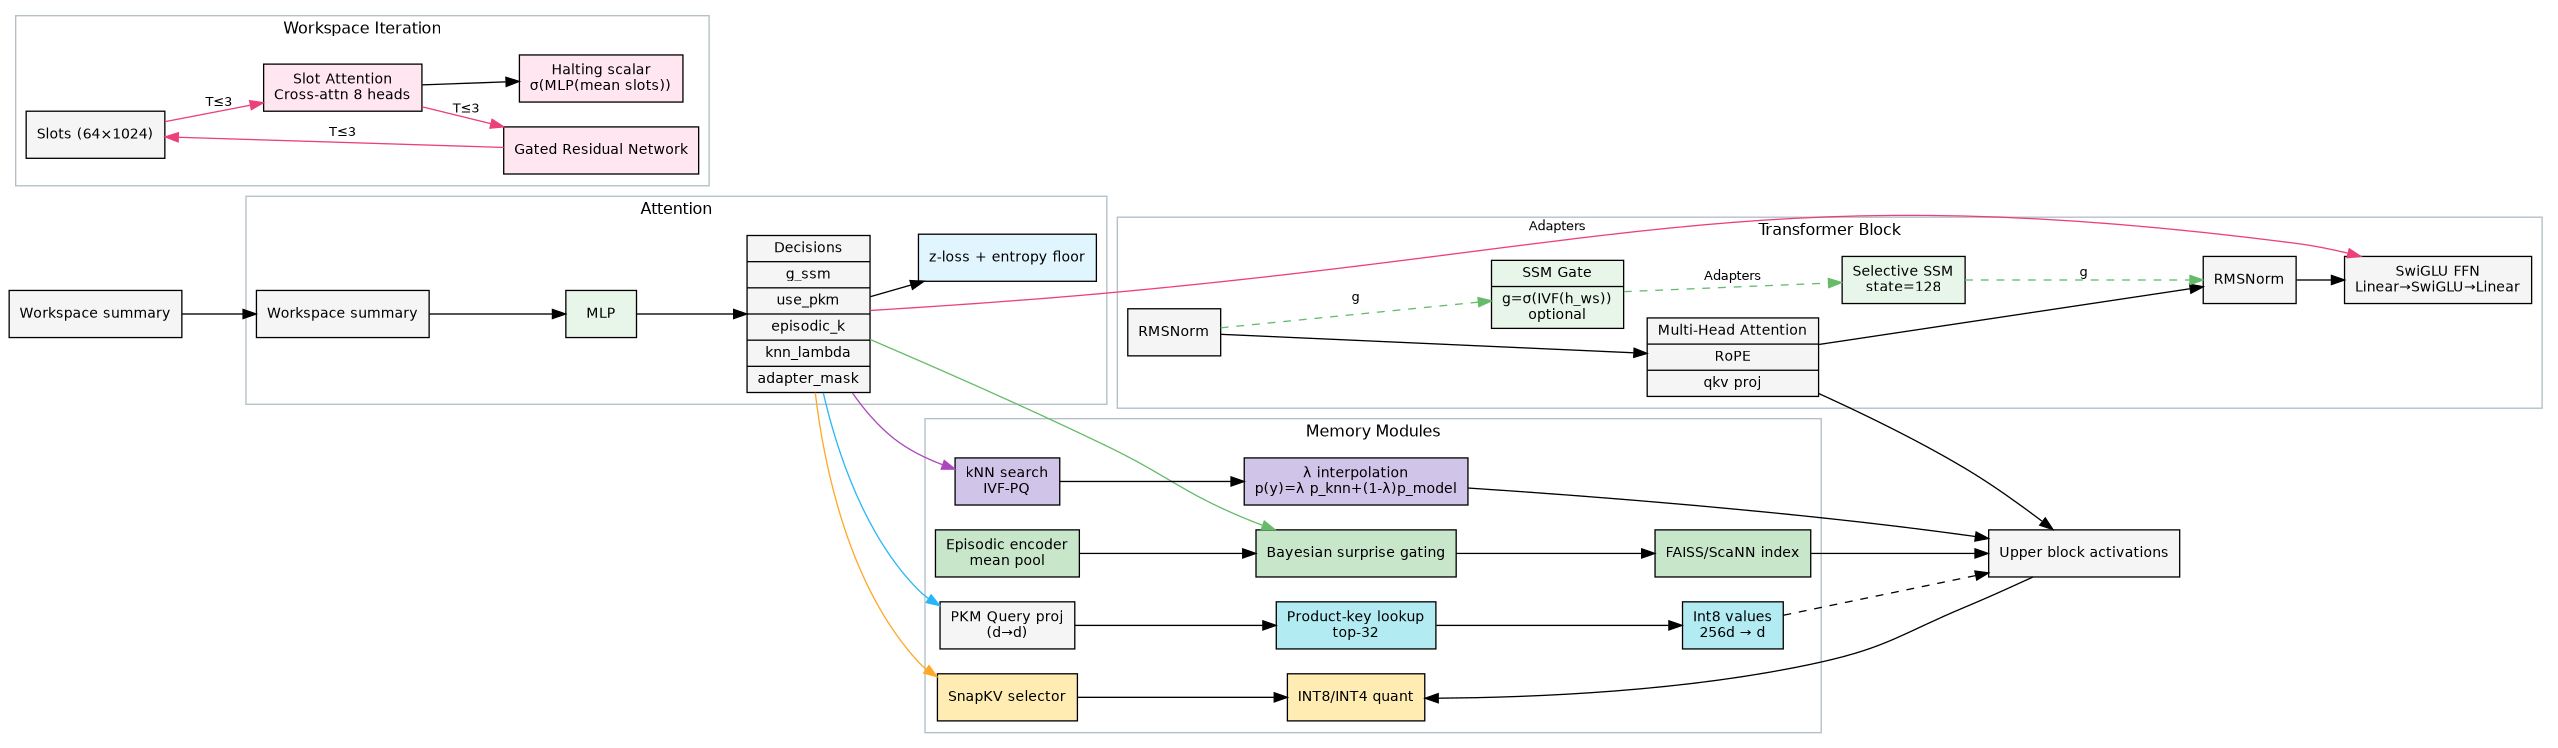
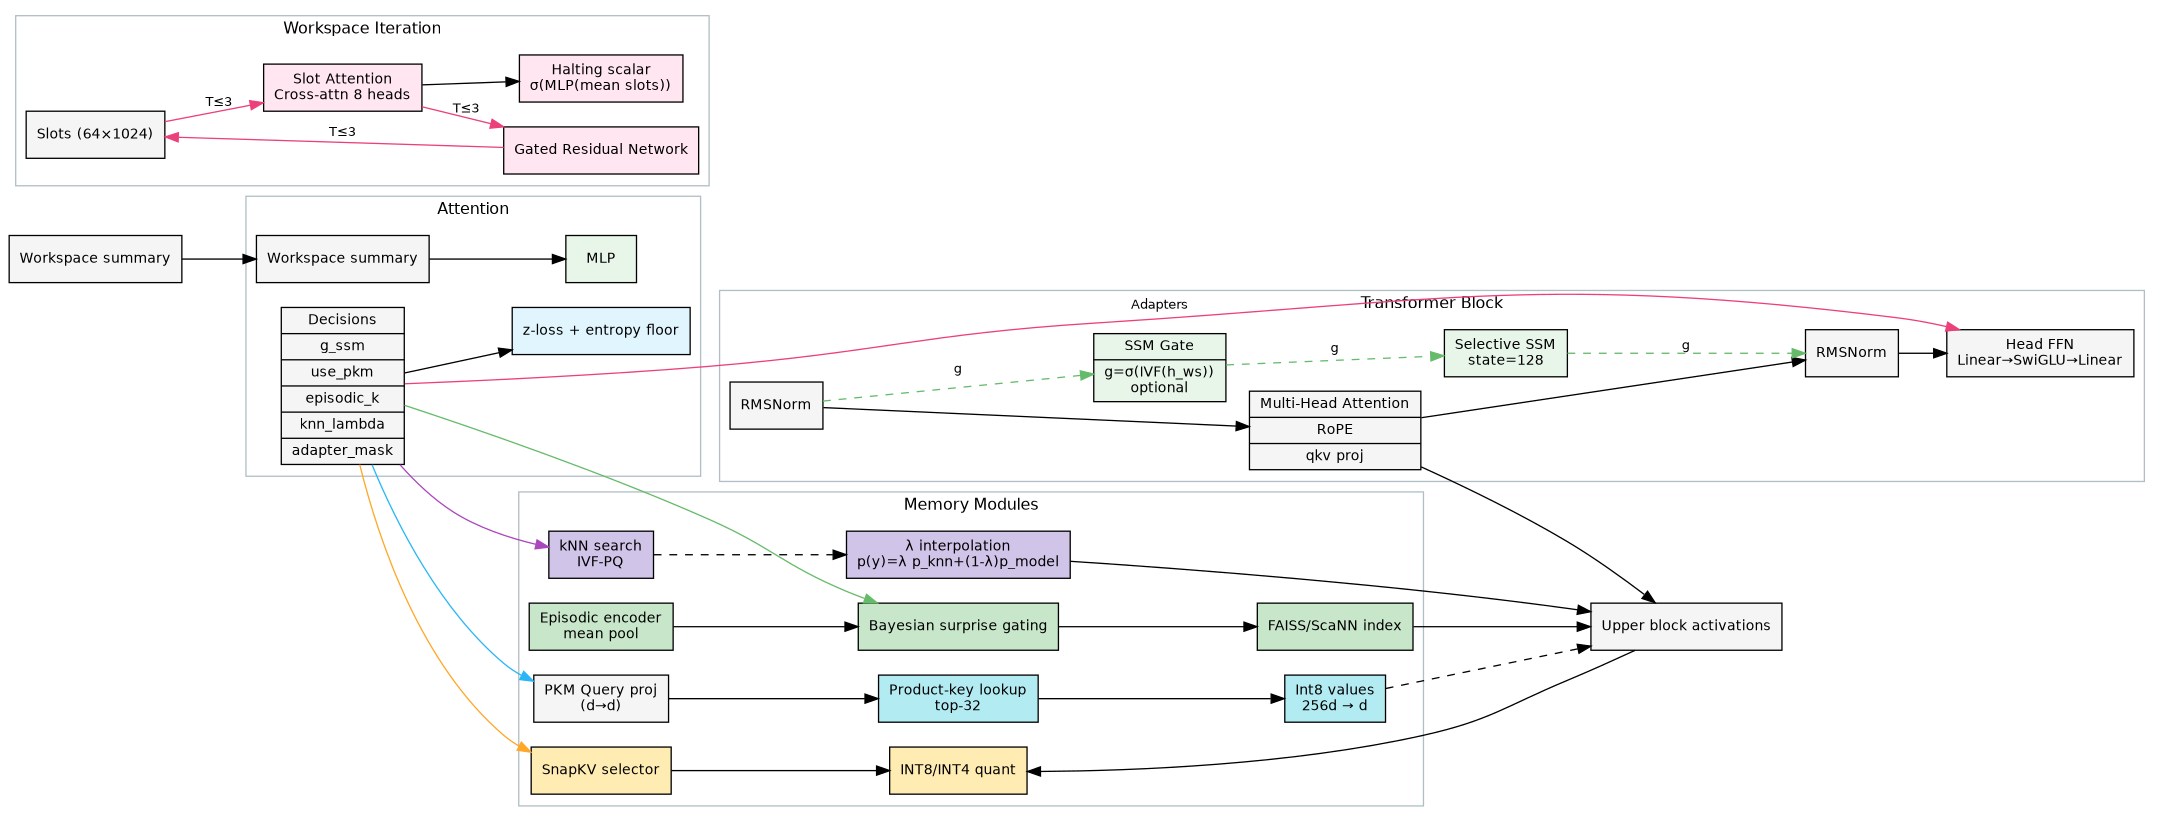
(1733, 277) -> (1335, 349)
(2438, 280) -> (2040, 353)
(685, 314) -> none
(1145, 481) -> (743, 555)
